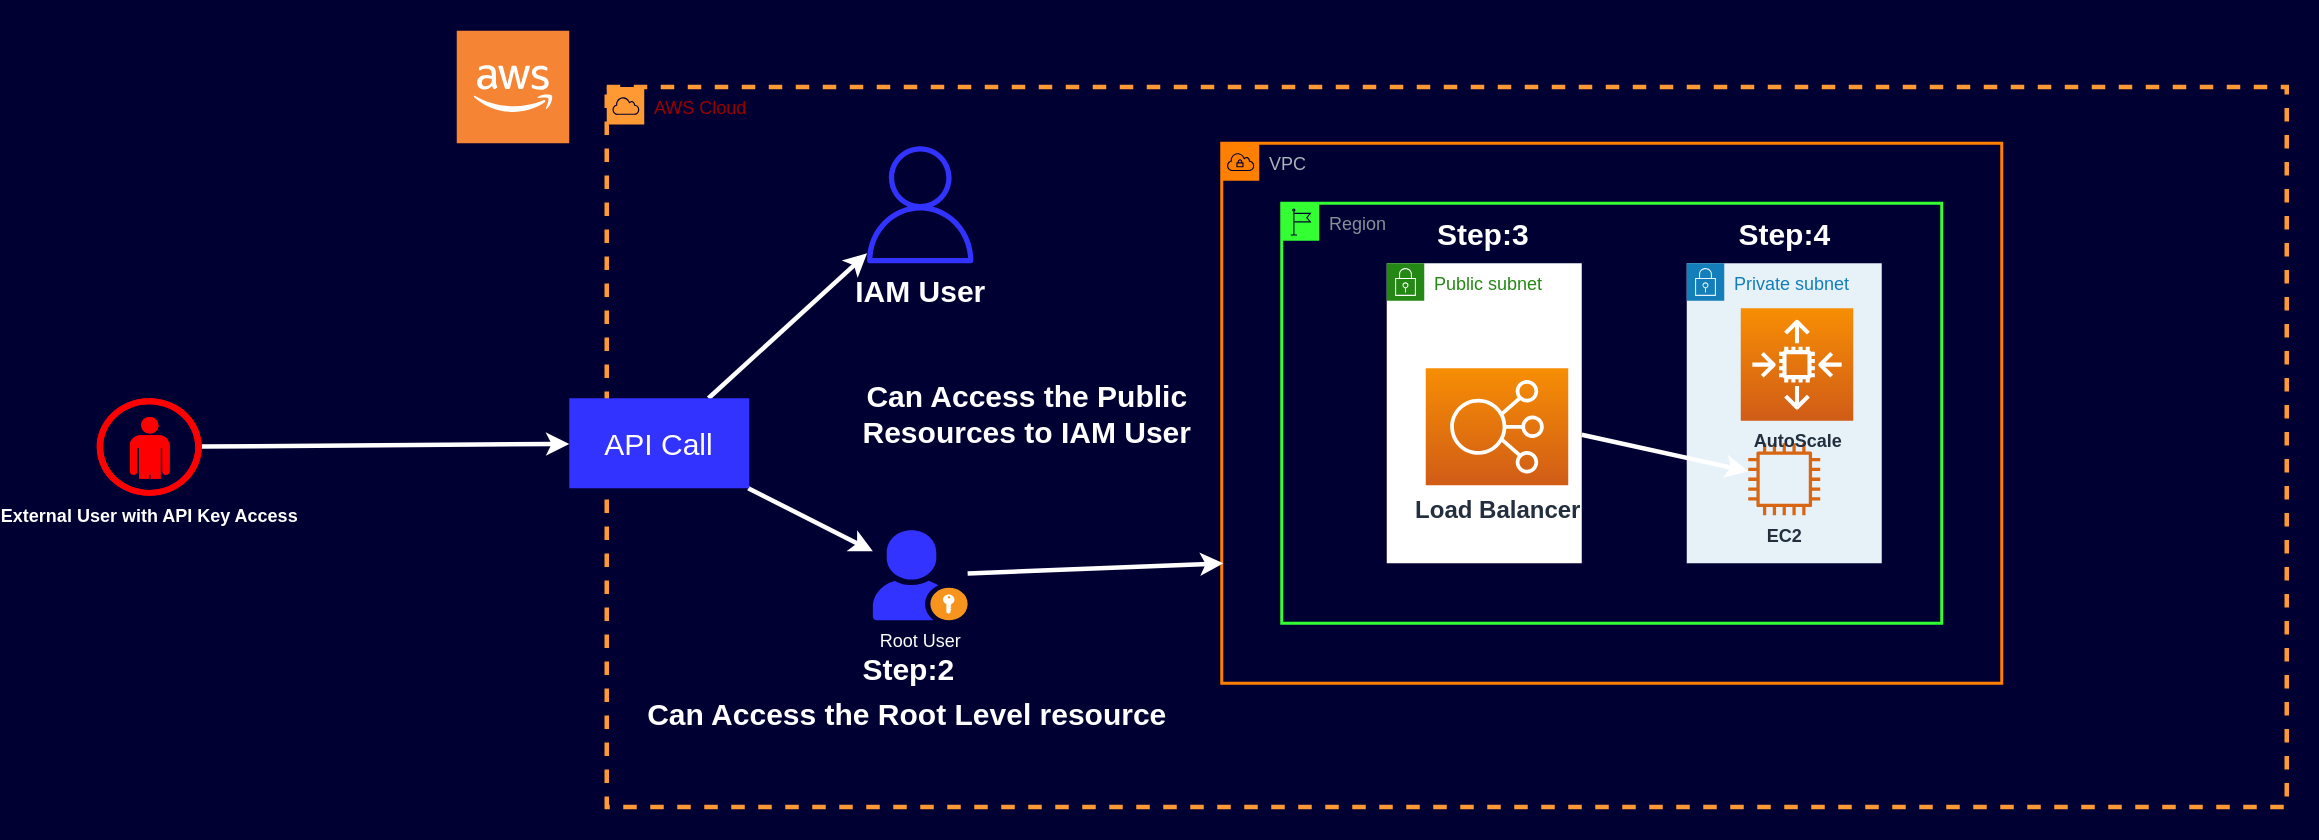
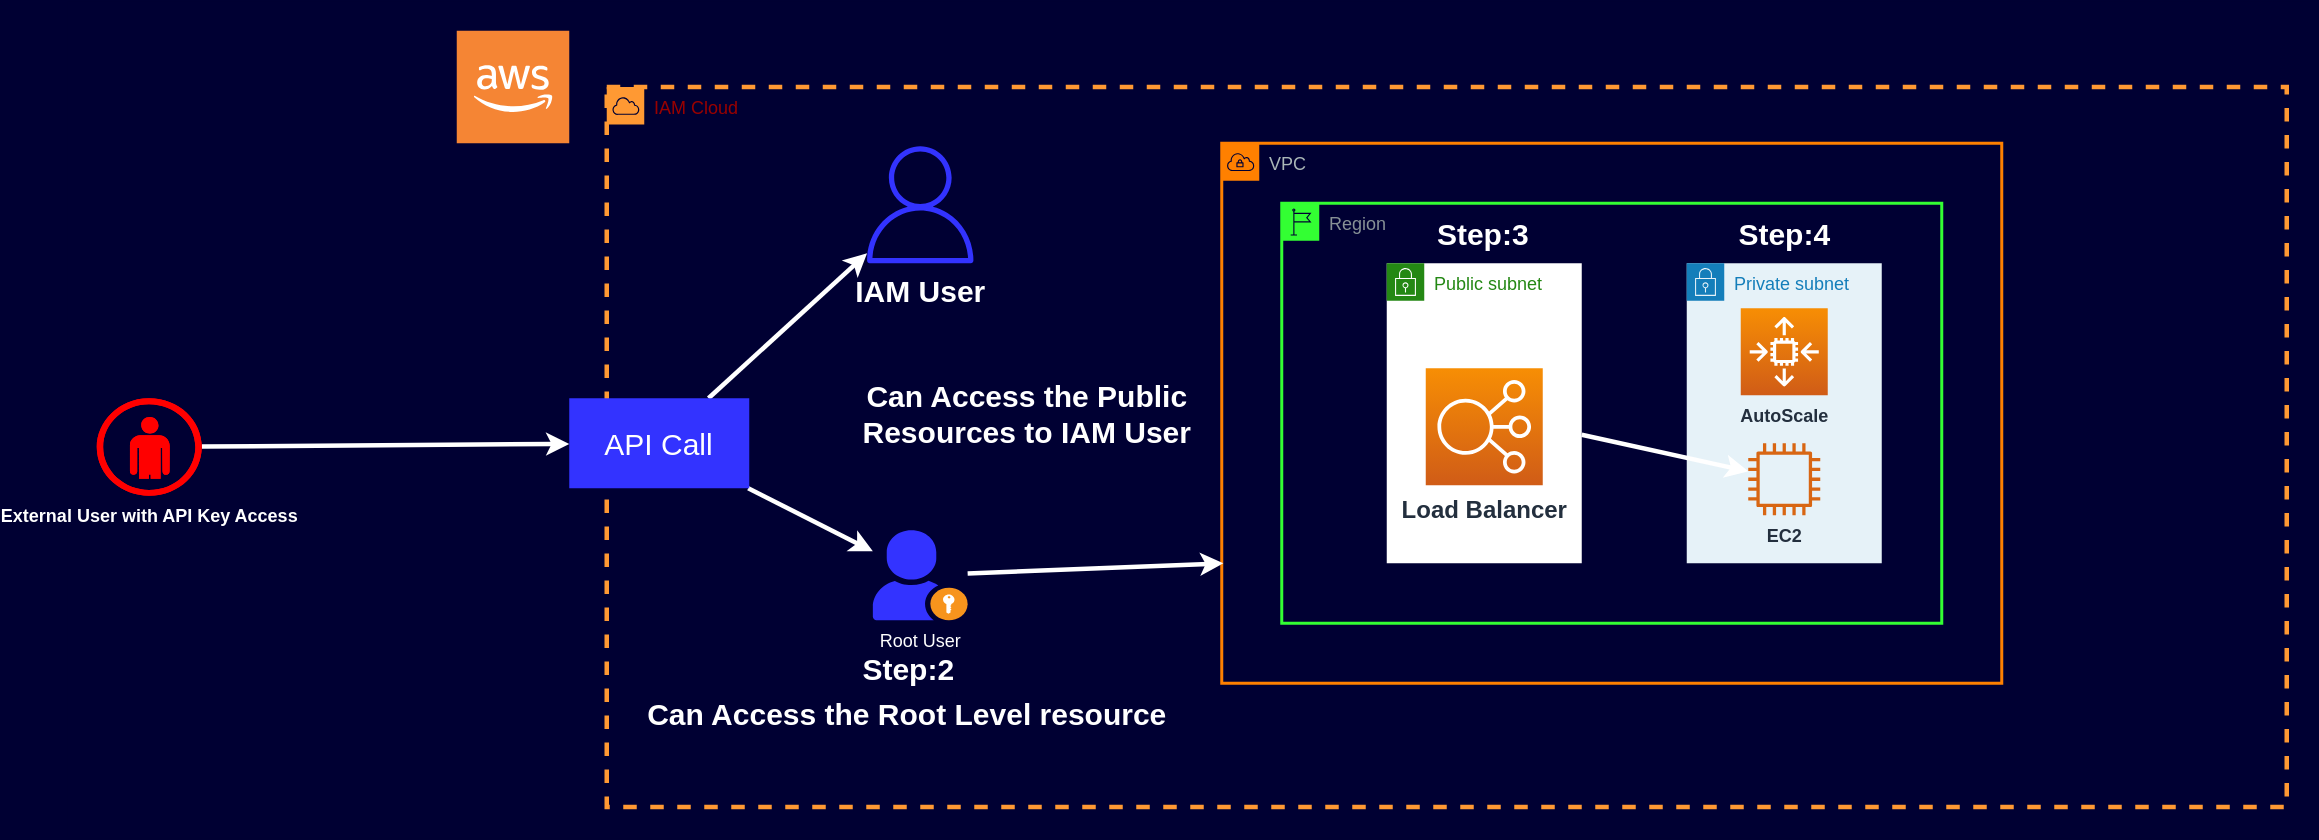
(695, 109) -> (695, 109)
(1797, 365) -> (1784, 352)
(1497, 427) -> (1484, 427)
